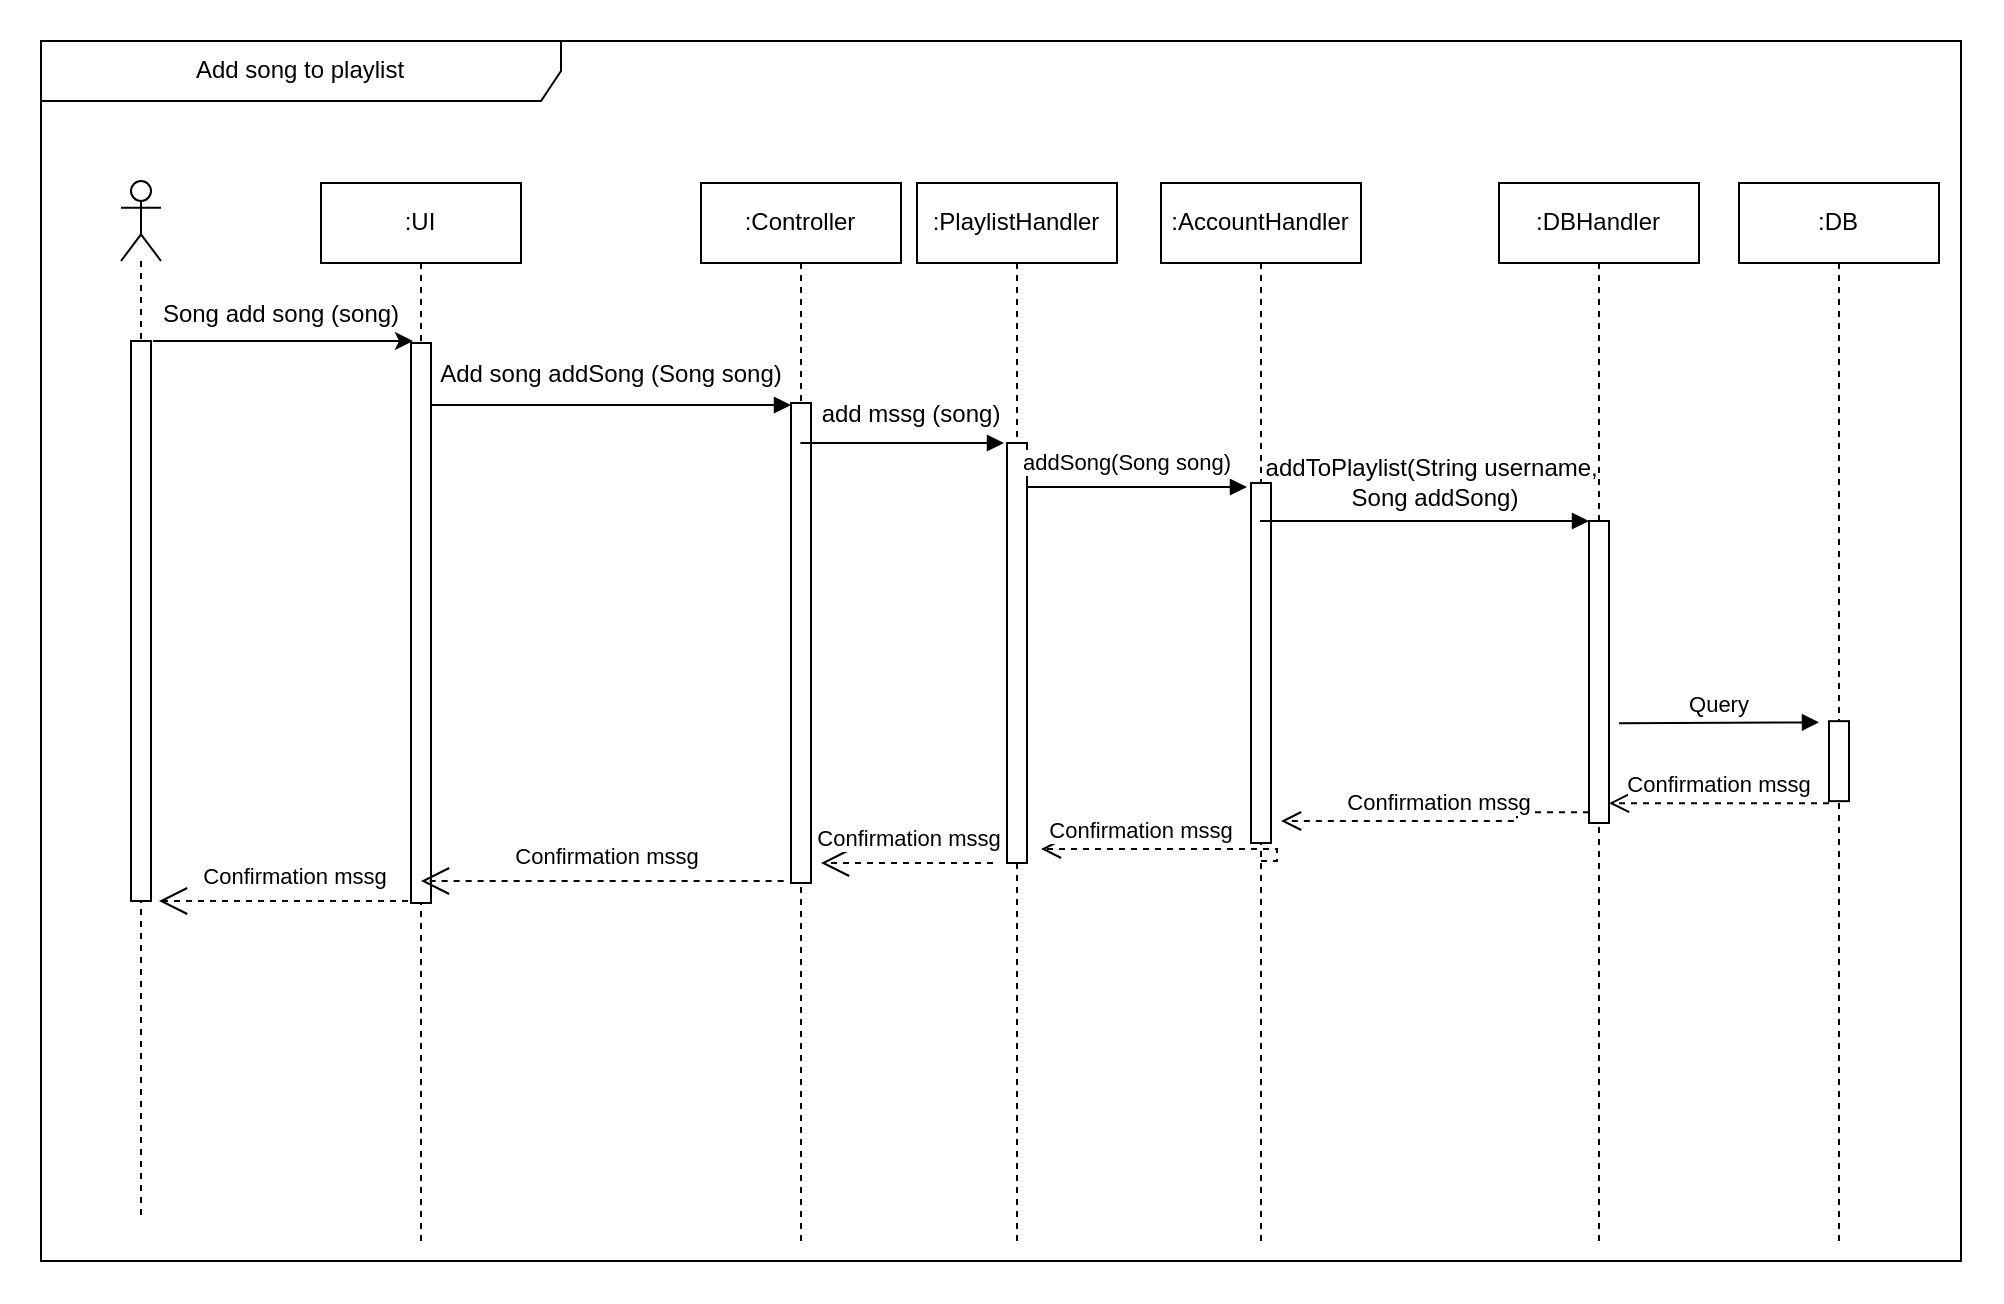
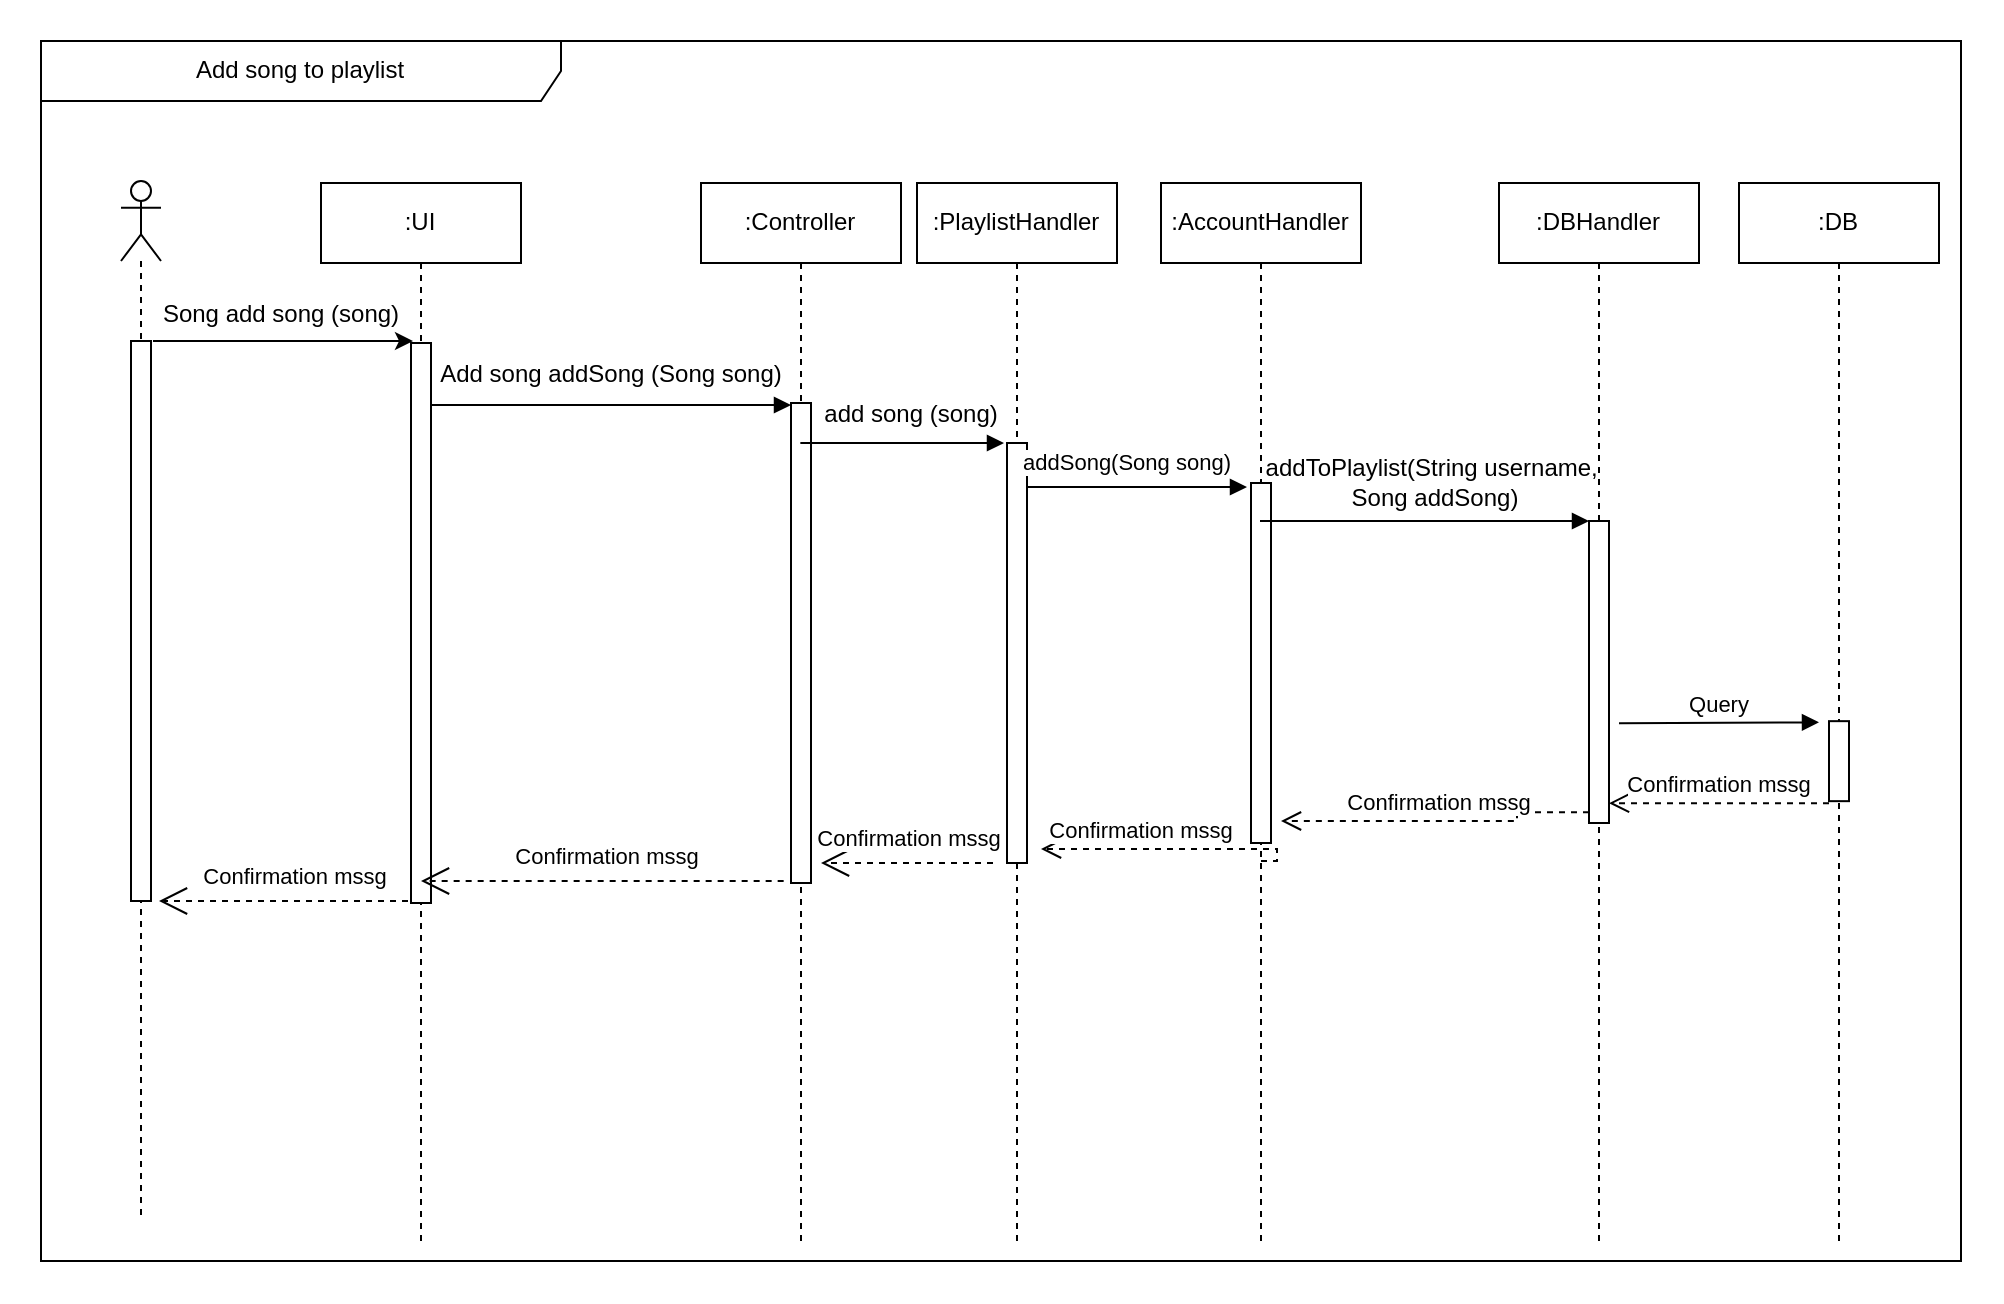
(912, 415) -> (912, 415)
